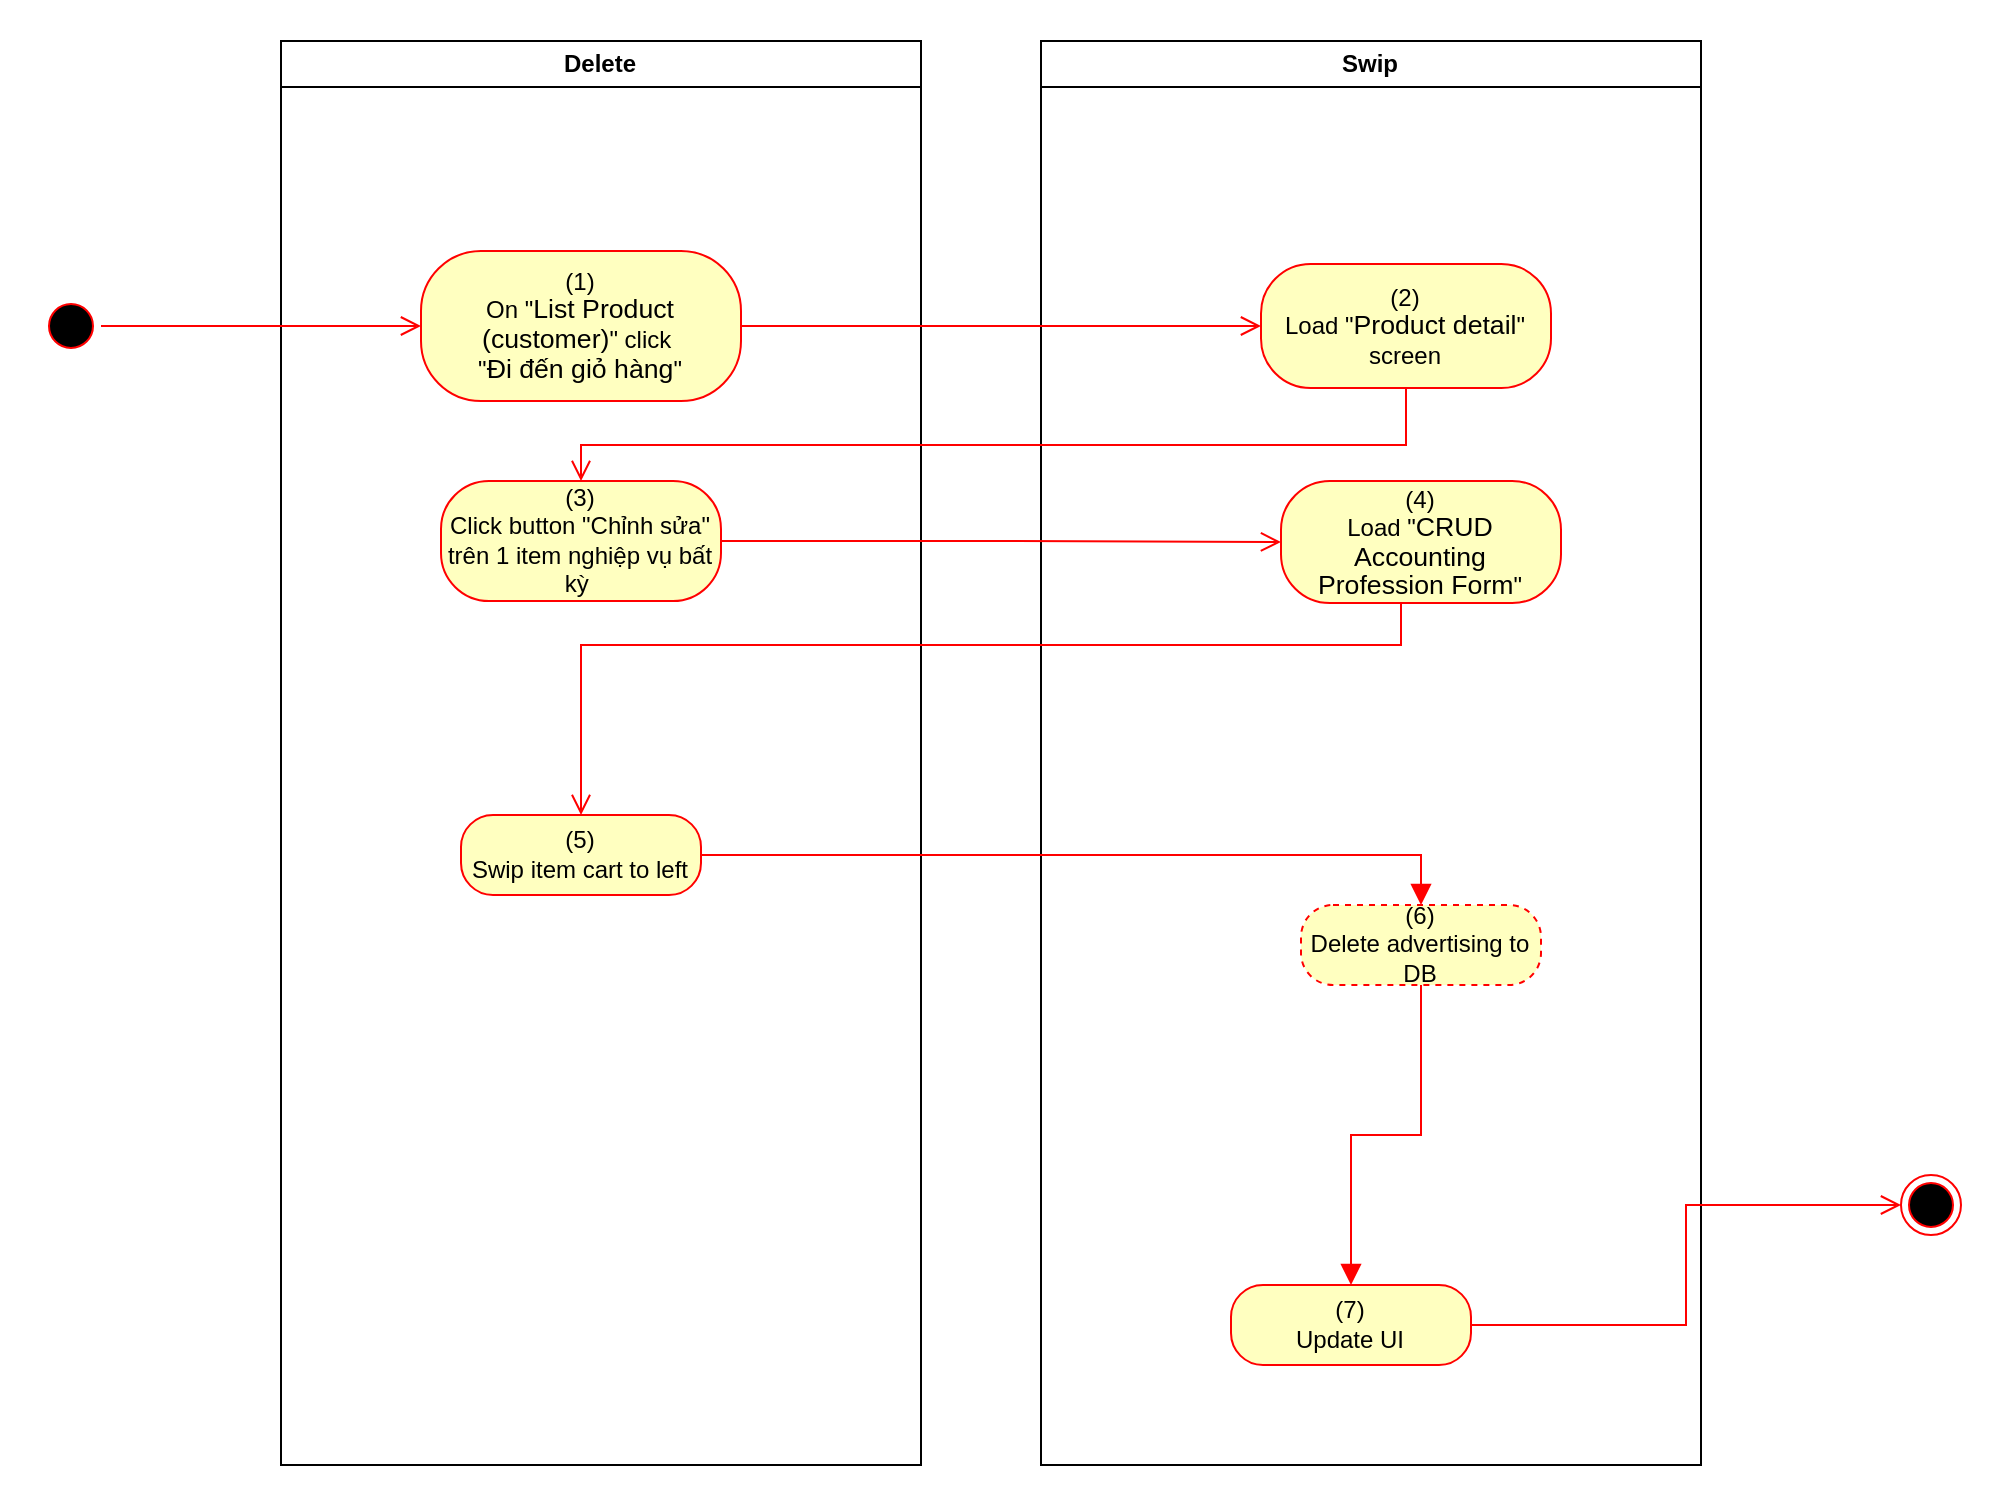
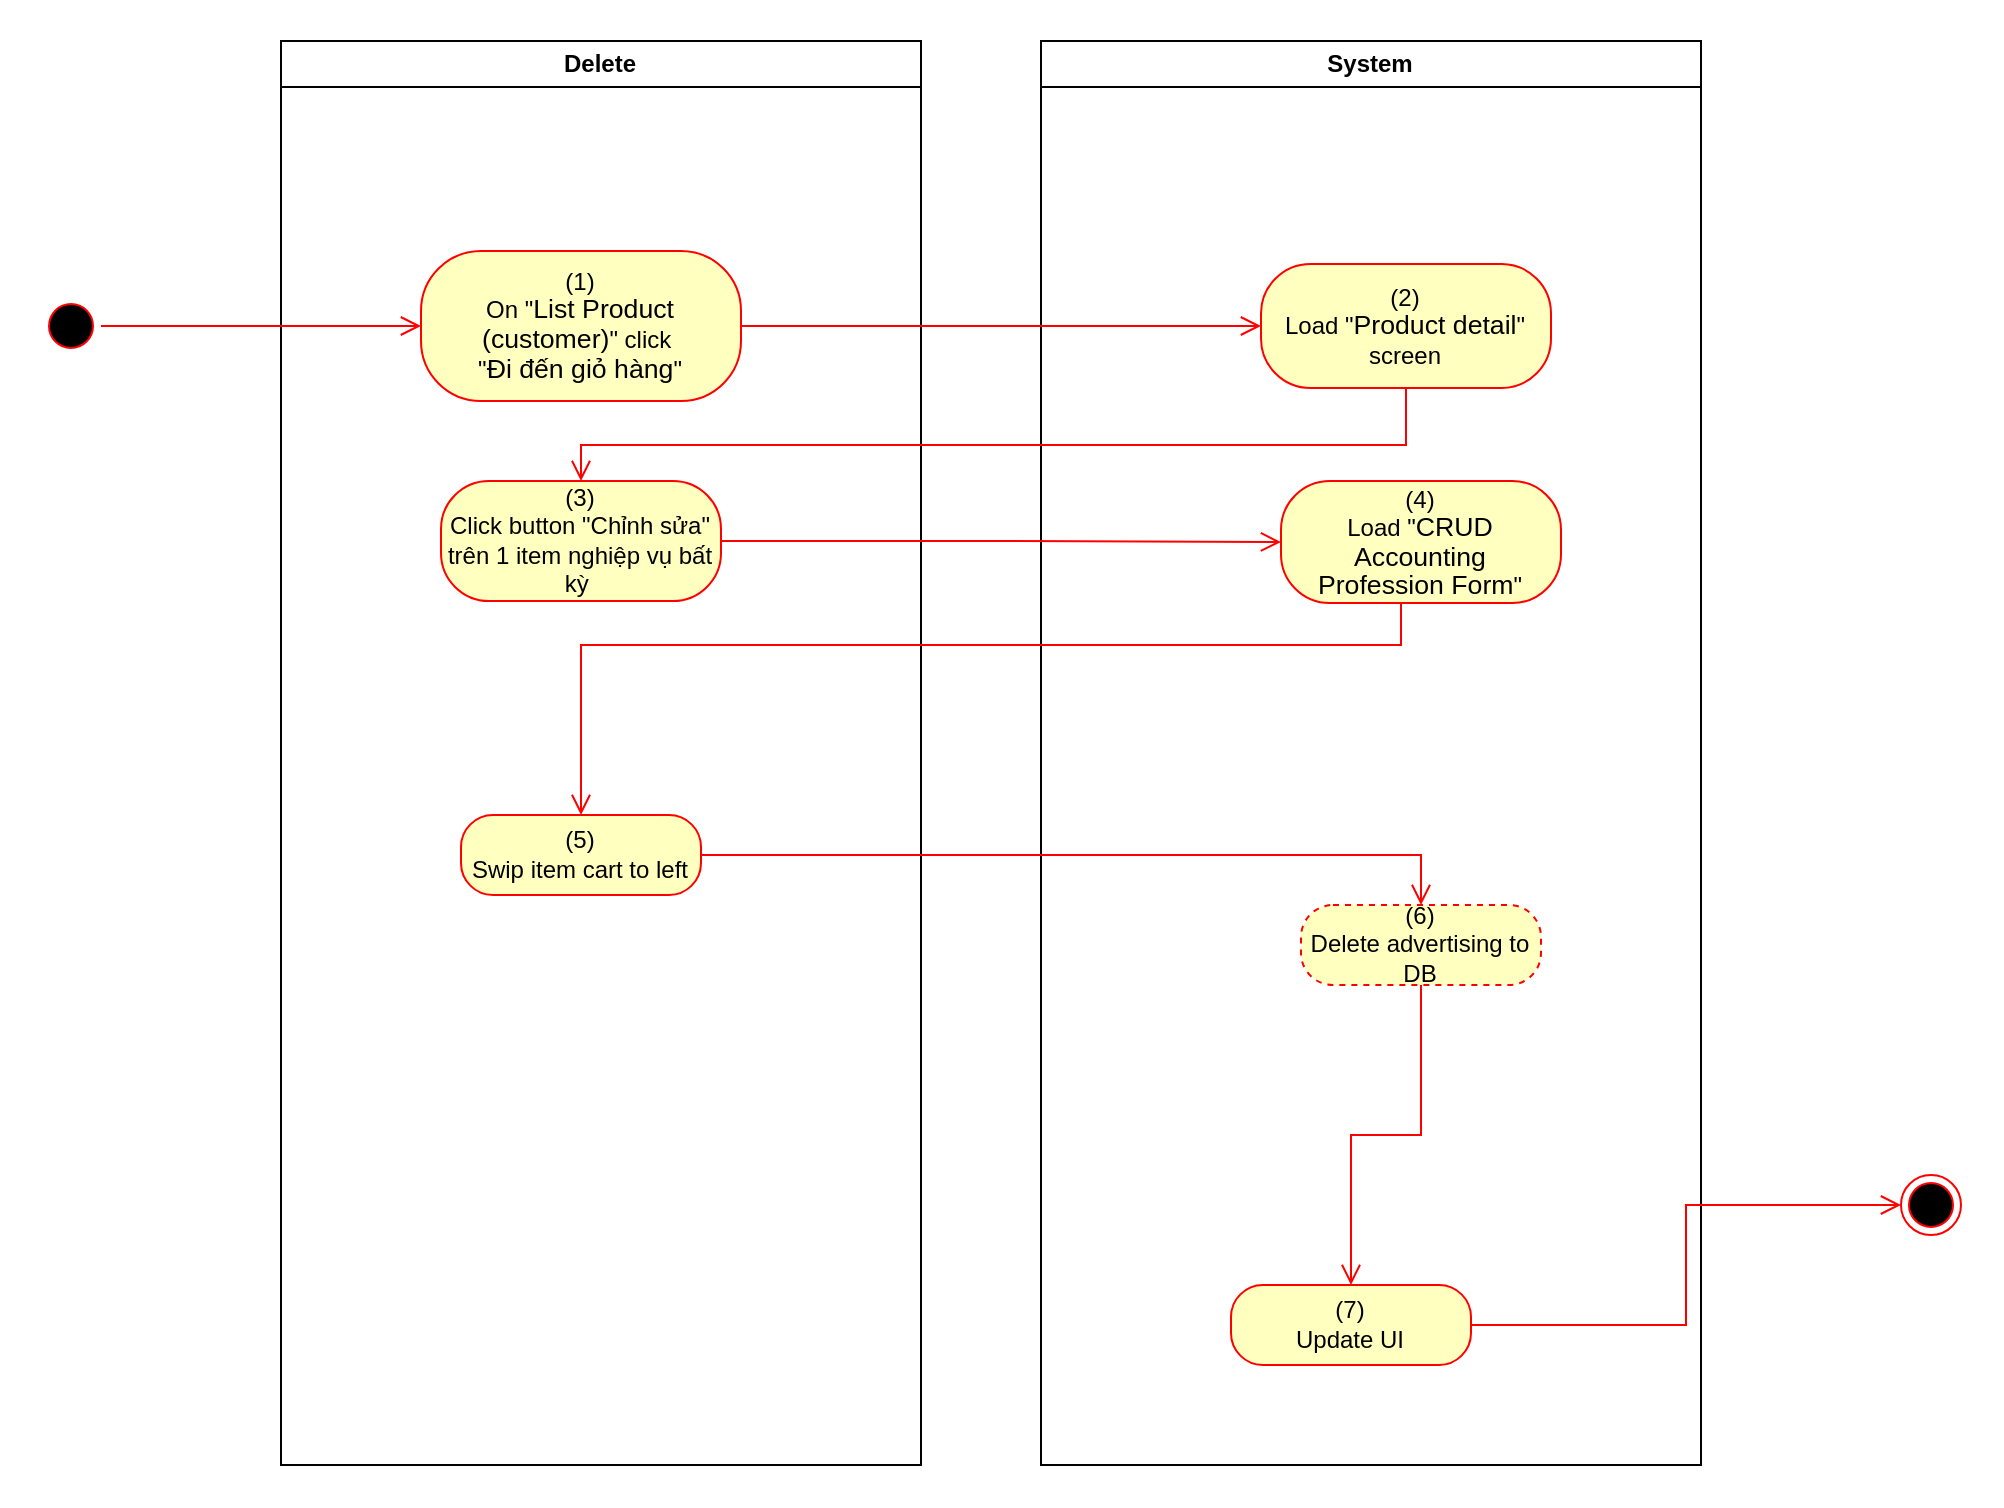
(1371, 65) -> (1371, 65)
(1421, 883) -> (1421, 890)
(1351, 1263) -> (1351, 1269)
